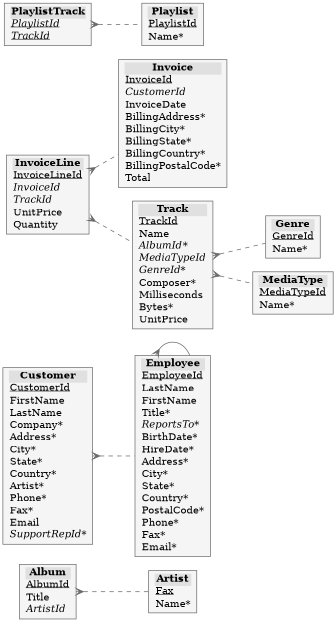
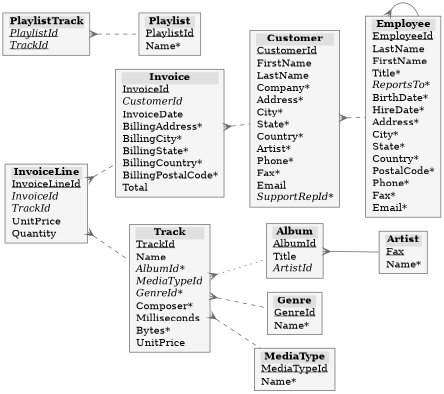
none -> (241, 125)
none -> (242, 267)
(116, 592) -> (355, 252)
